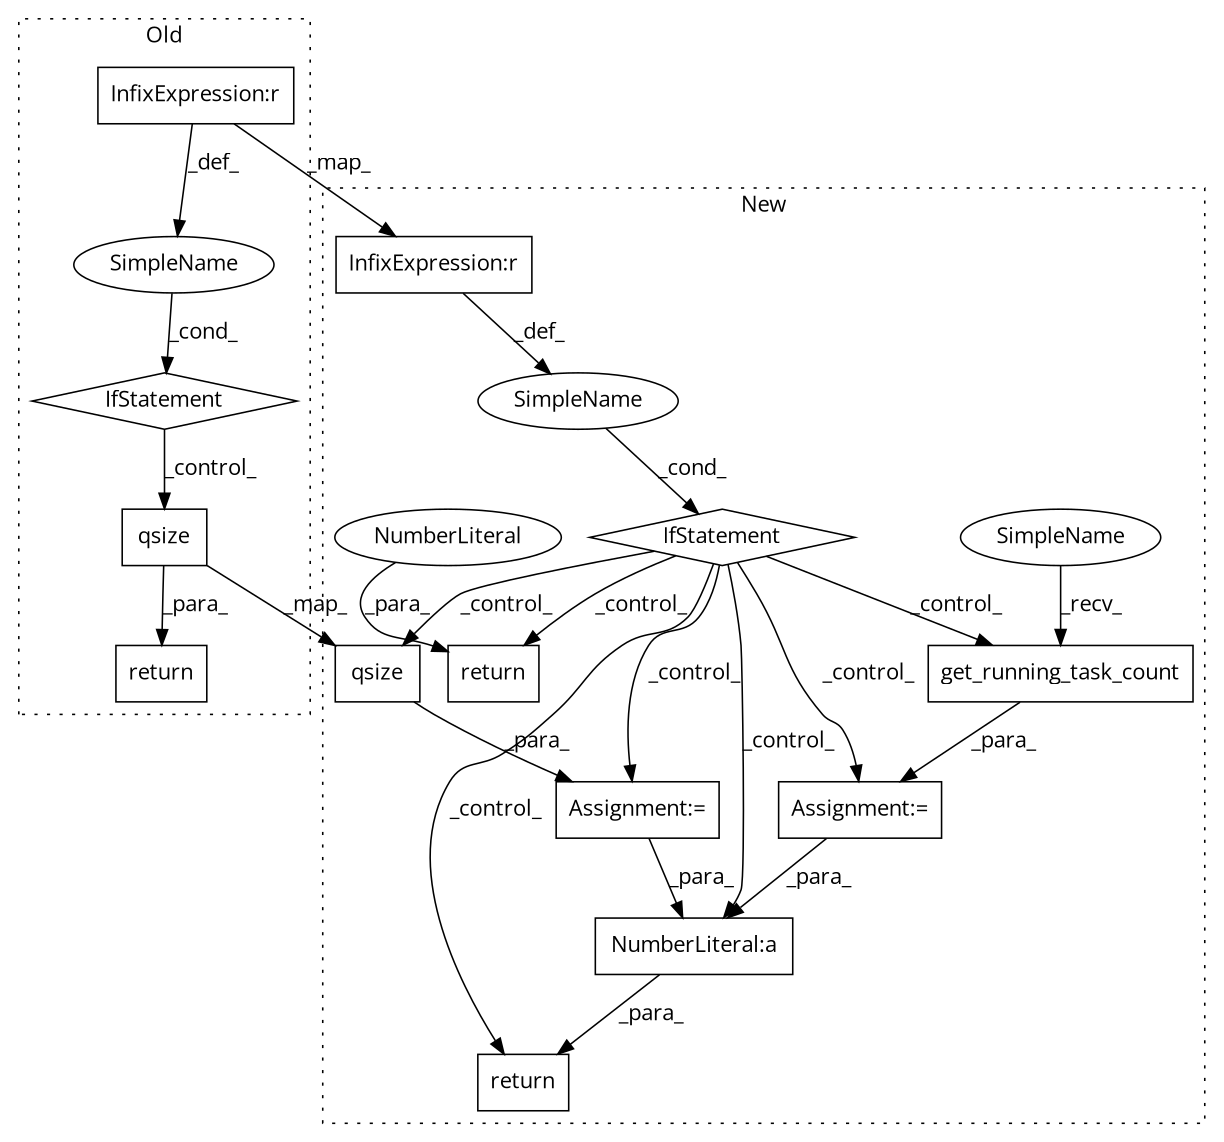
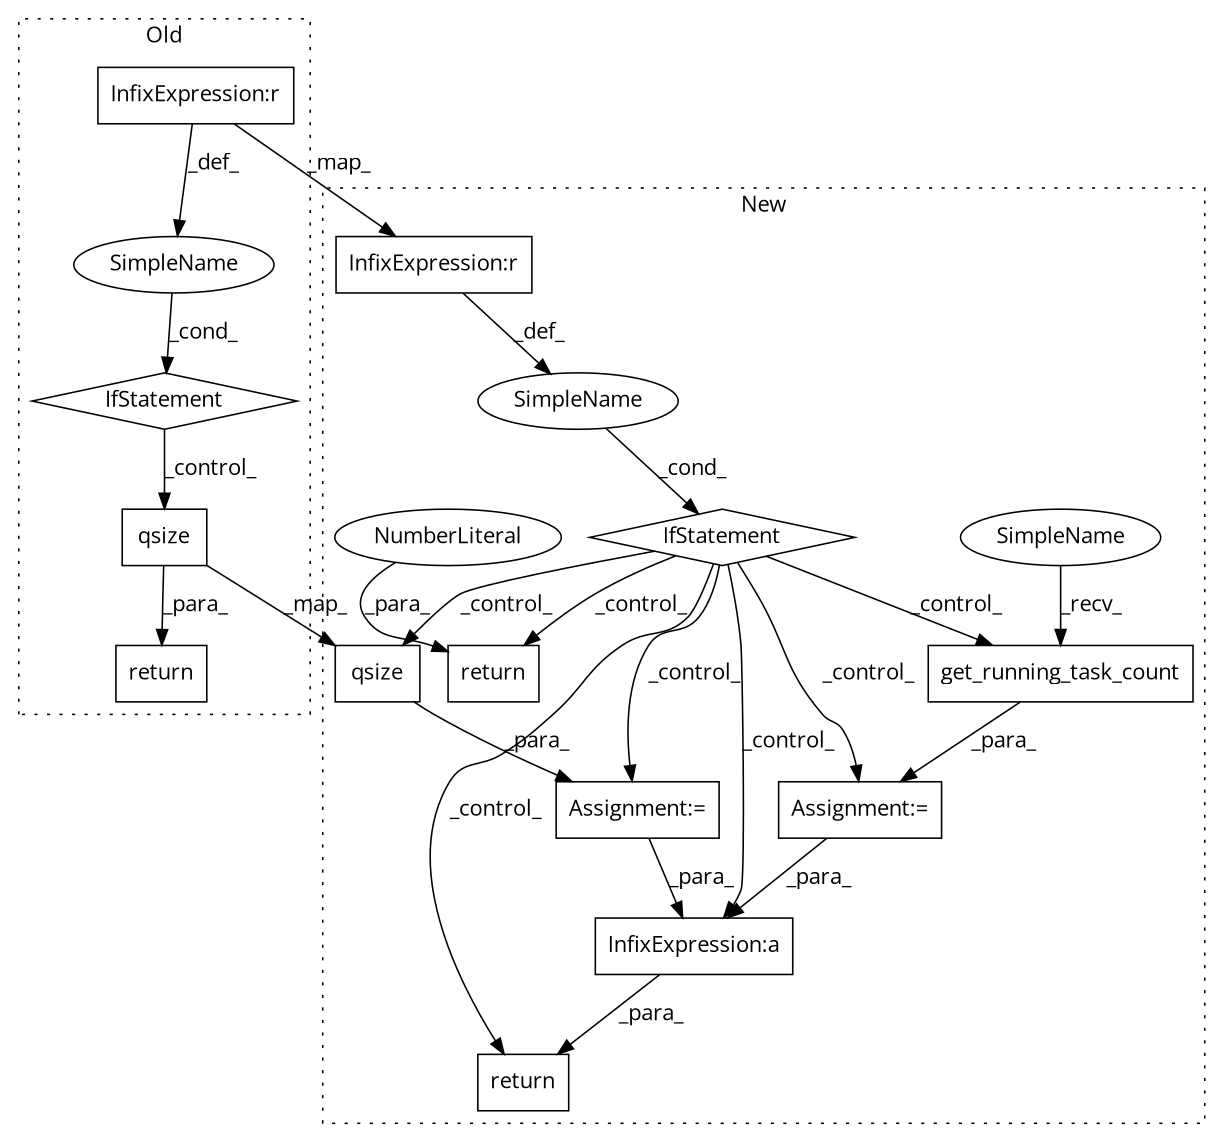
(694, 946) -> (694, 946)
